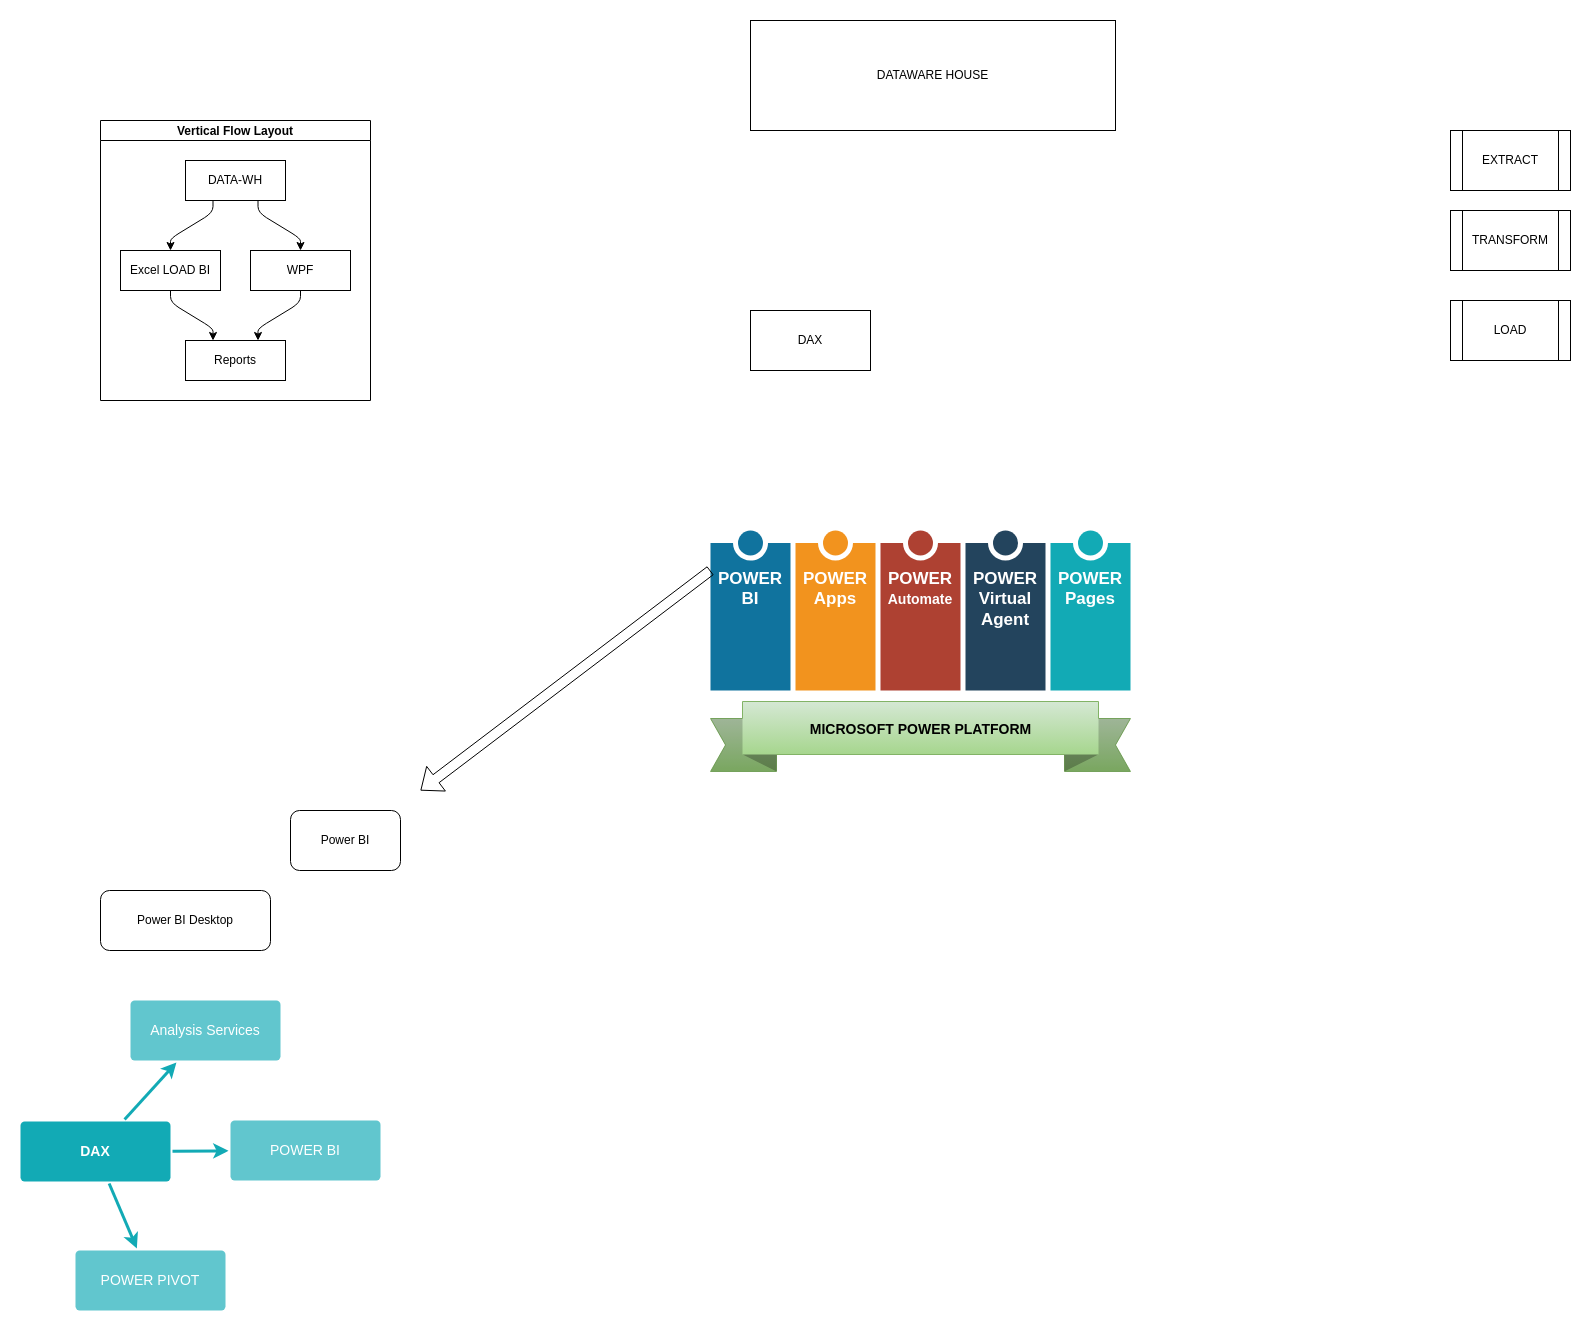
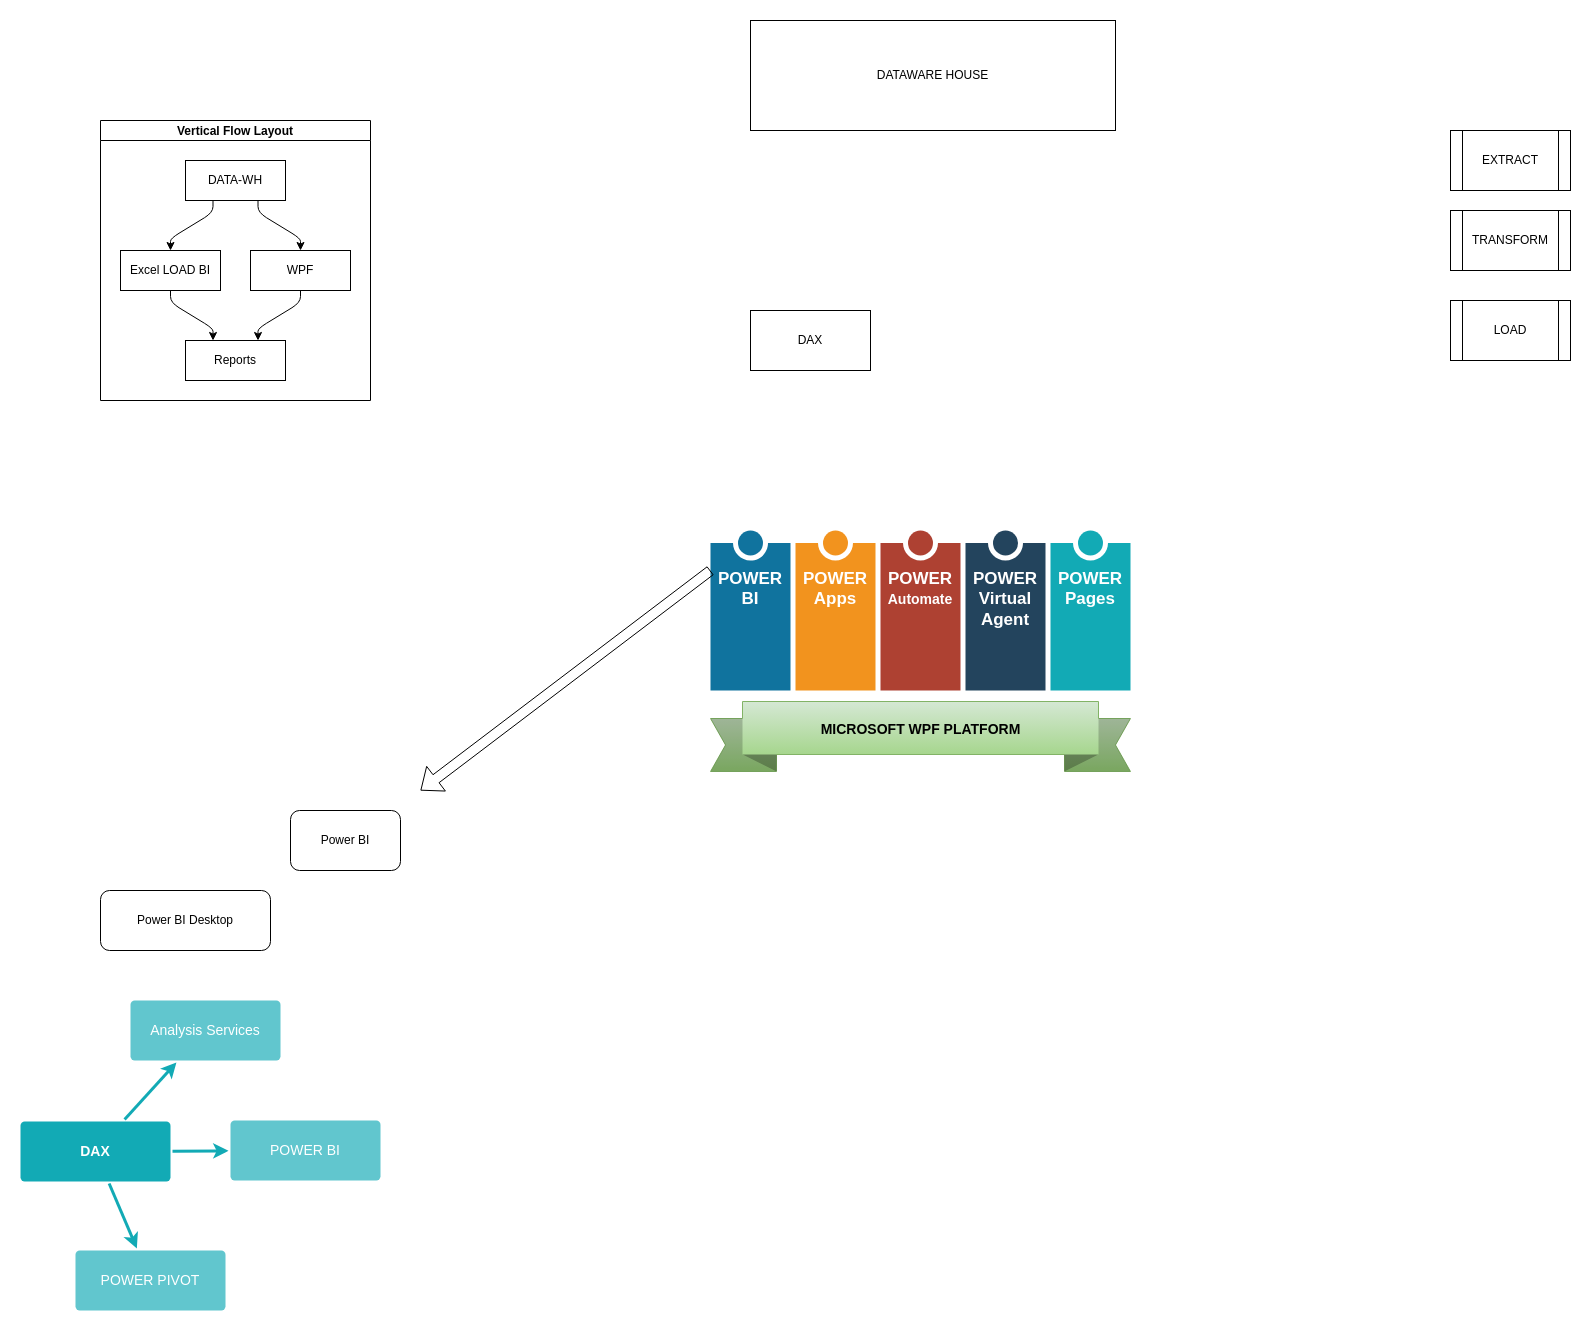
(921, 730) -> (921, 730)
